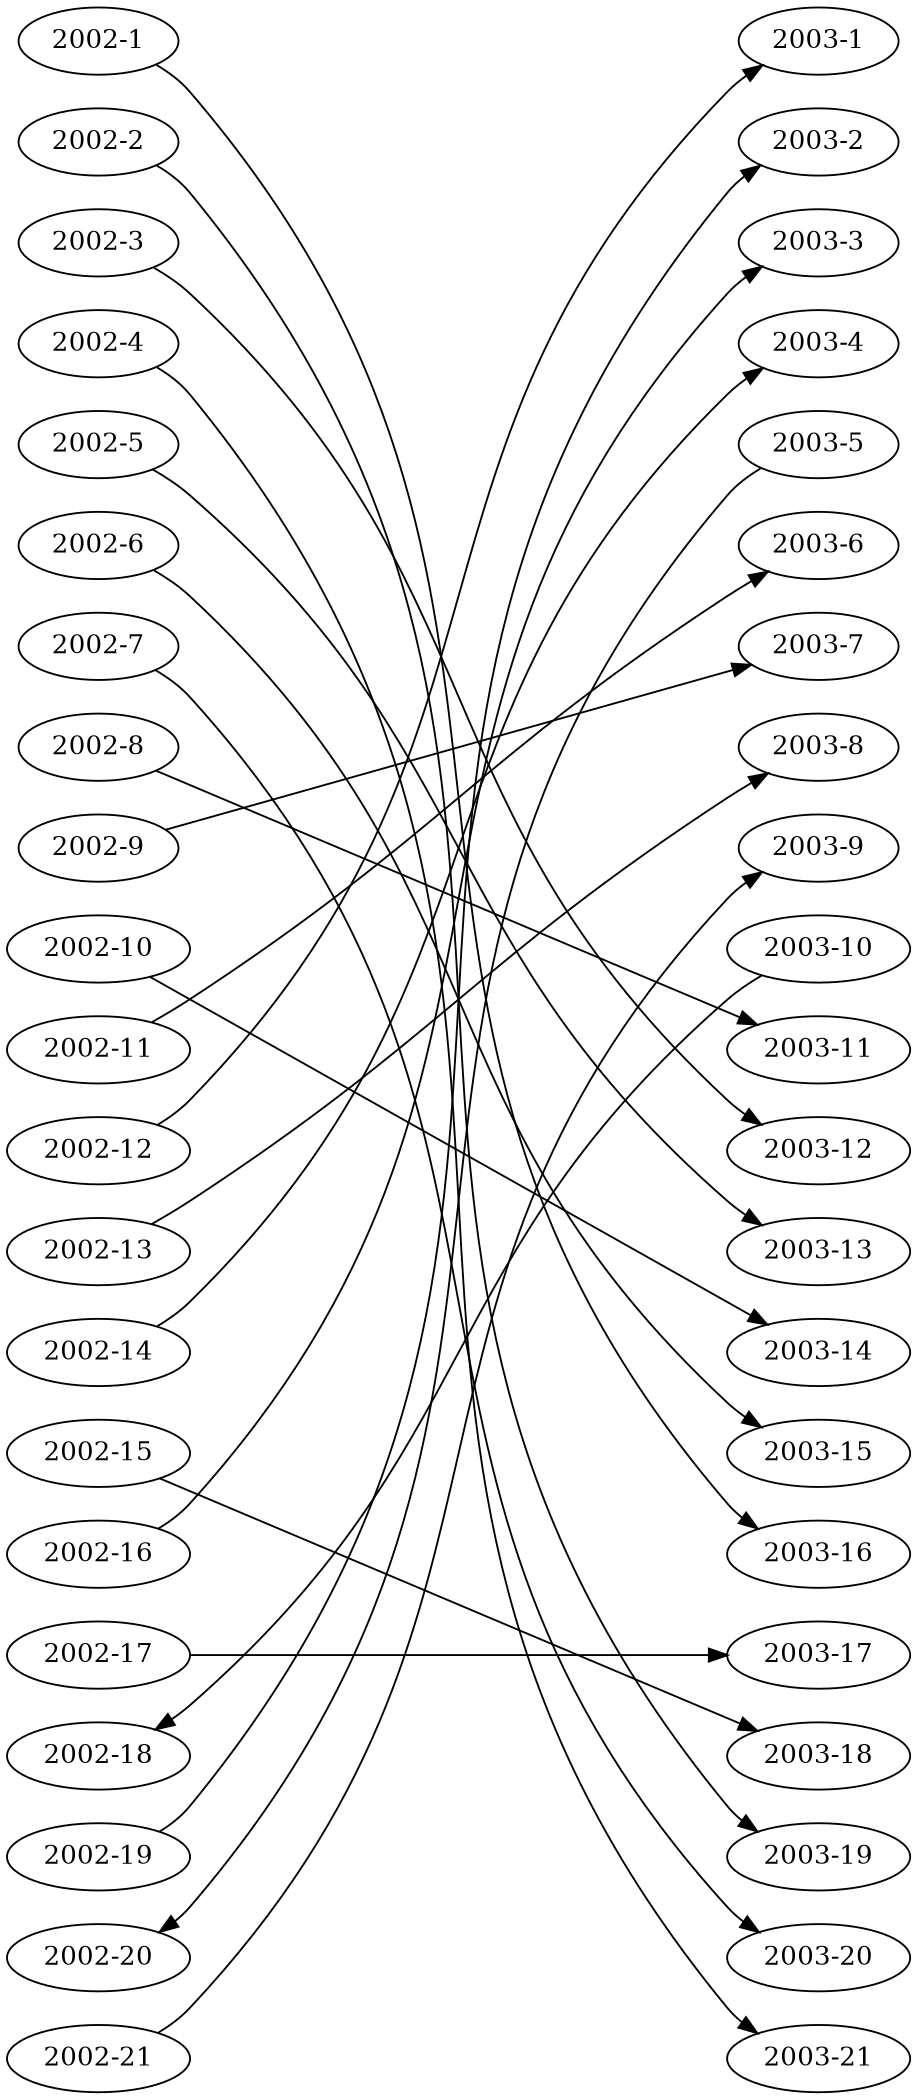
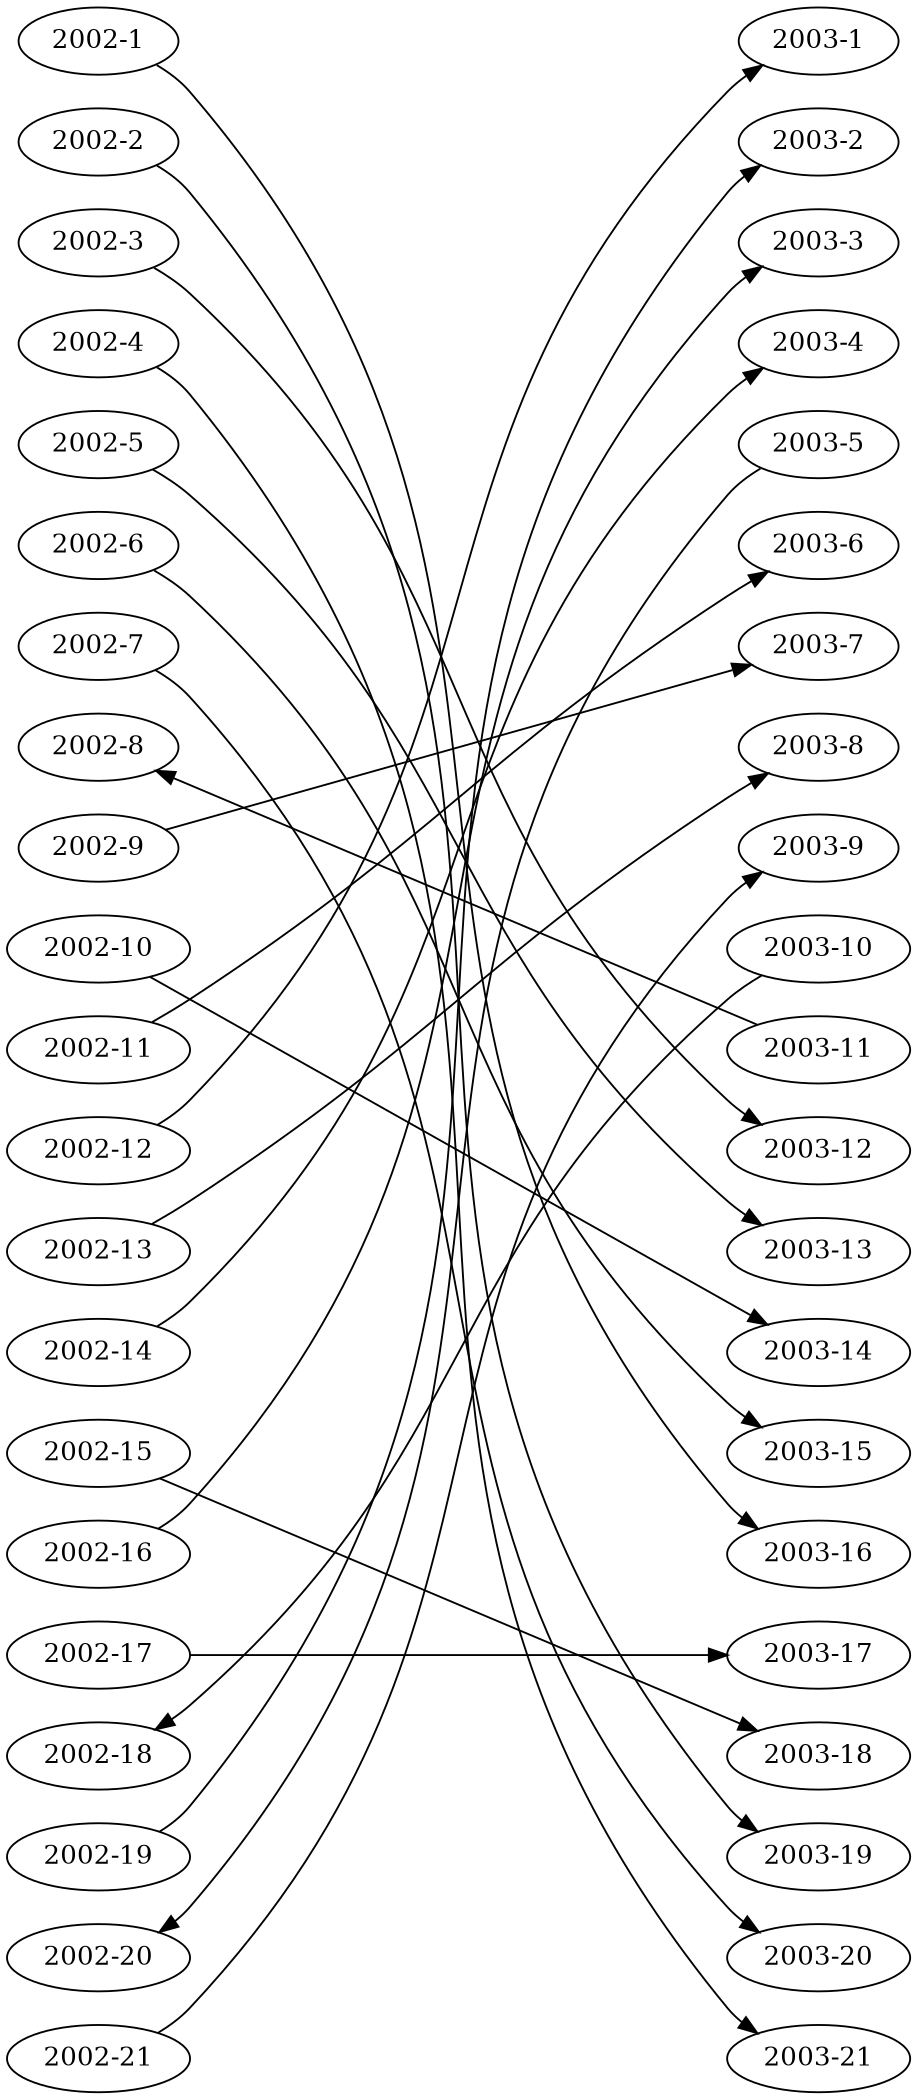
(521, 925) -> (524, 926)
